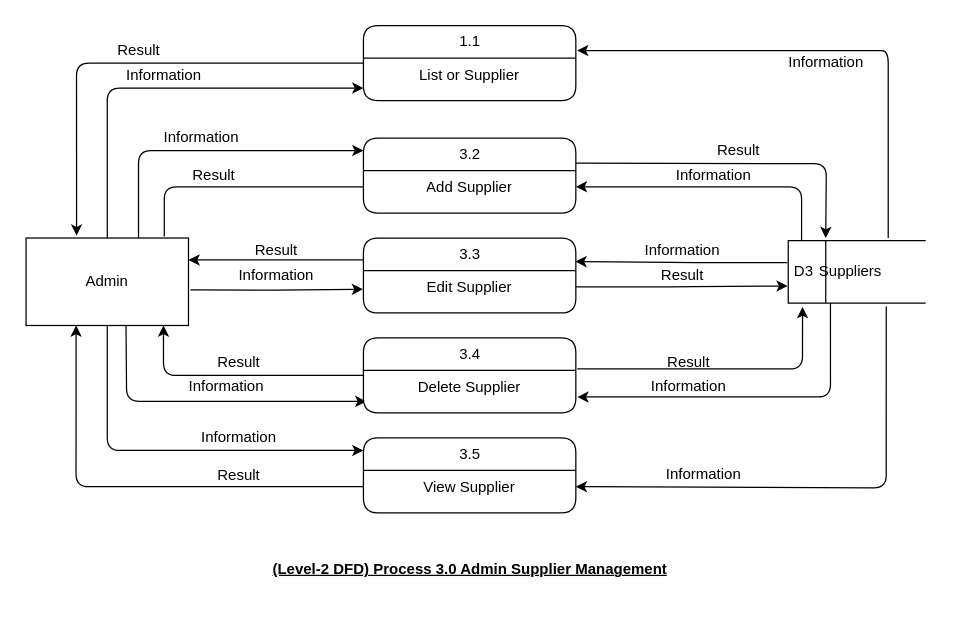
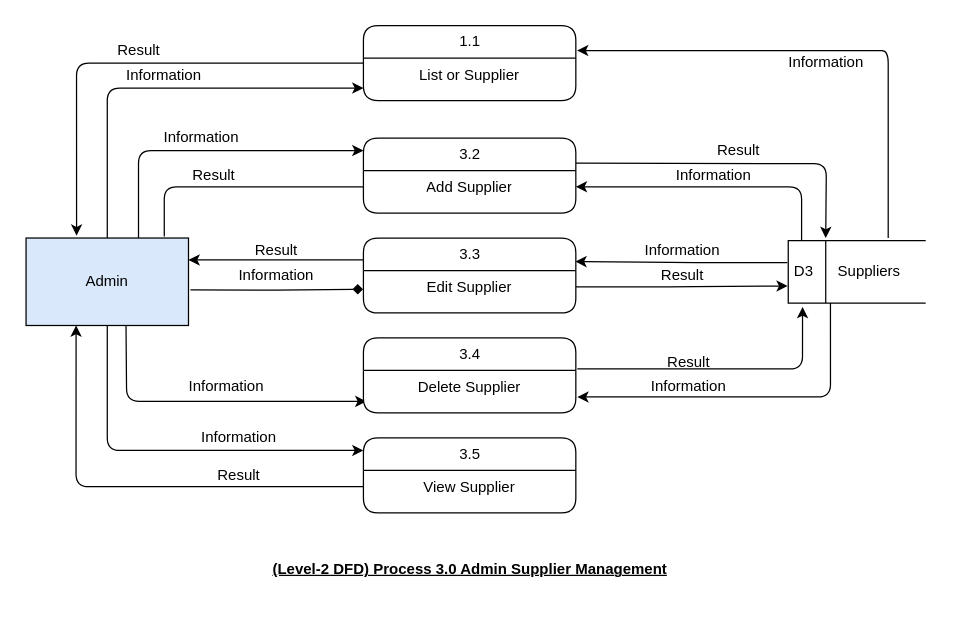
(851, 272) -> (869, 272)
(107, 282) -> (107, 282)
(353, 289) -> (352, 289)
(248, 376) -> none
(820, 488) -> none
